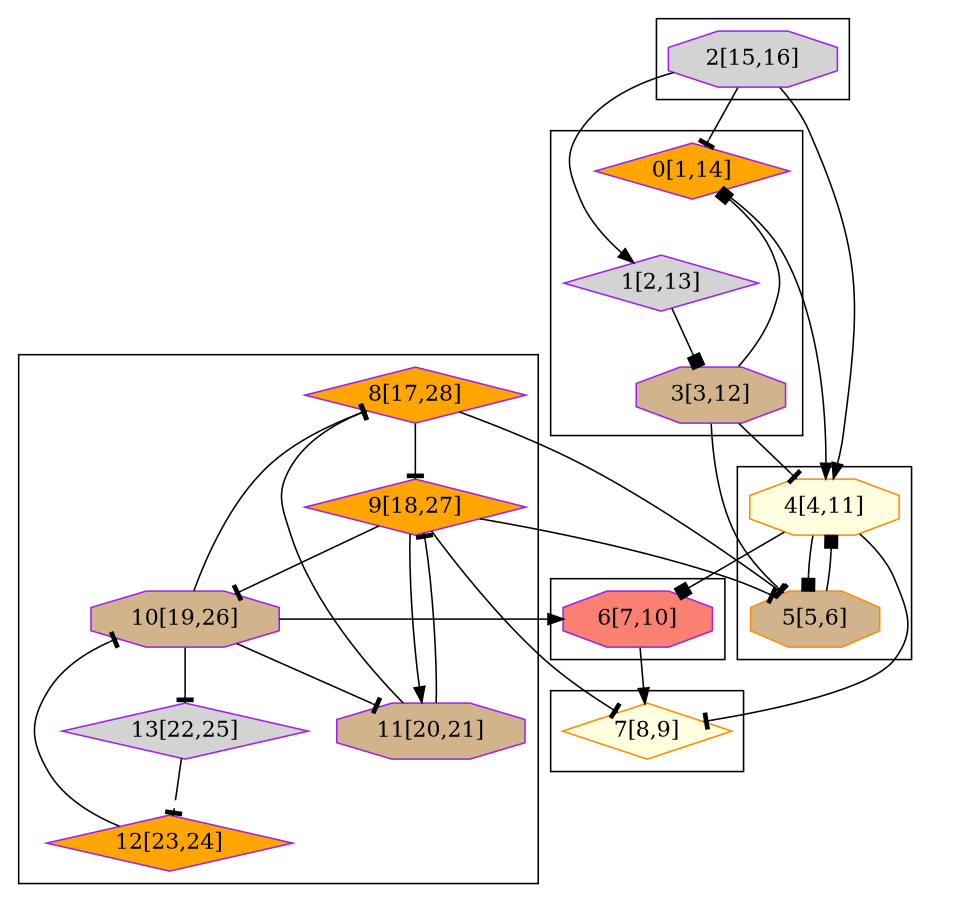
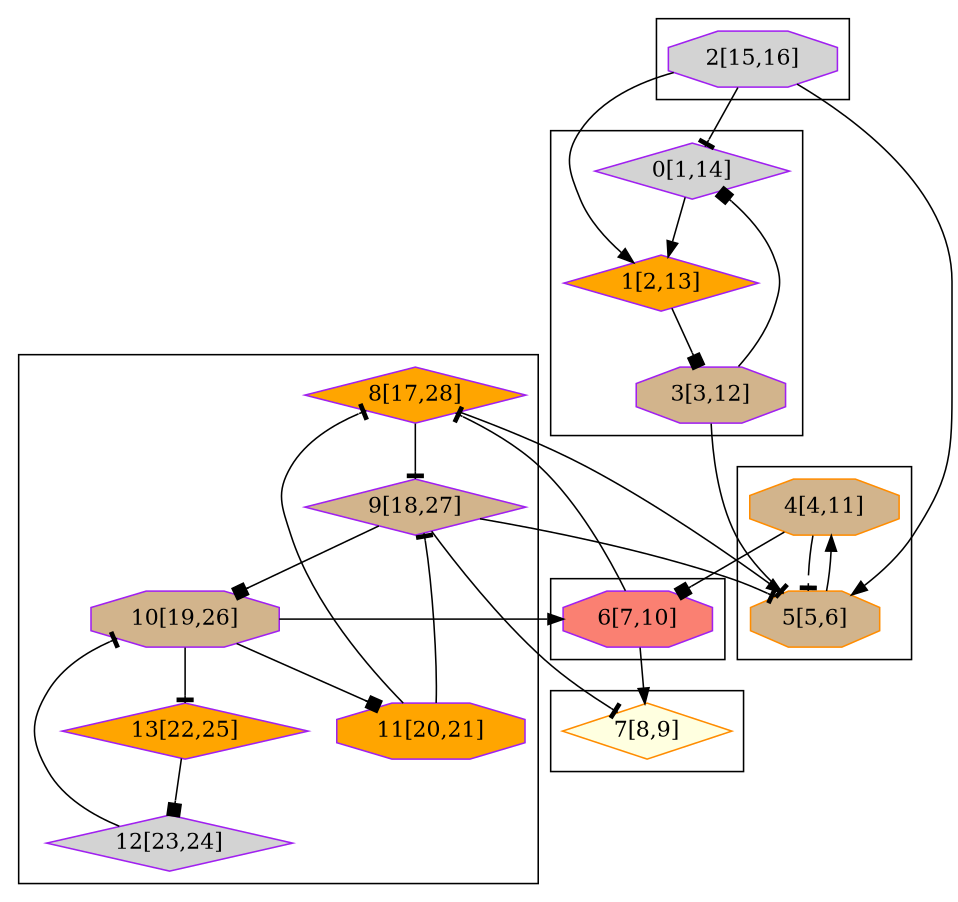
(692, 171) -> (692, 171)
(852, 268) -> (952, 317)
(661, 283) -> (661, 283)
(813, 334) -> (679, 220)
(765, 448) -> none
(254, 481) -> (560, 488)
(624, 488) -> (624, 488)
(415, 507) -> (415, 507)
(824, 507) -> (824, 507)
(810, 555) -> (810, 555)
(310, 558) -> (310, 558)
(829, 571) -> (829, 571)
(412, 607) -> none
(304, 673) -> (304, 673)
(874, 675) -> none
(185, 731) -> (185, 731)
(431, 731) -> (431, 731)
(178, 779) -> (178, 779)
(170, 843) -> (170, 843)
